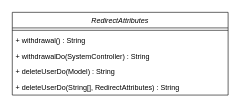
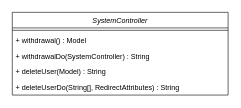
(120, 20) -> (120, 20)
(55, 41) -> (53, 41)
(70, 72) -> (65, 72)
